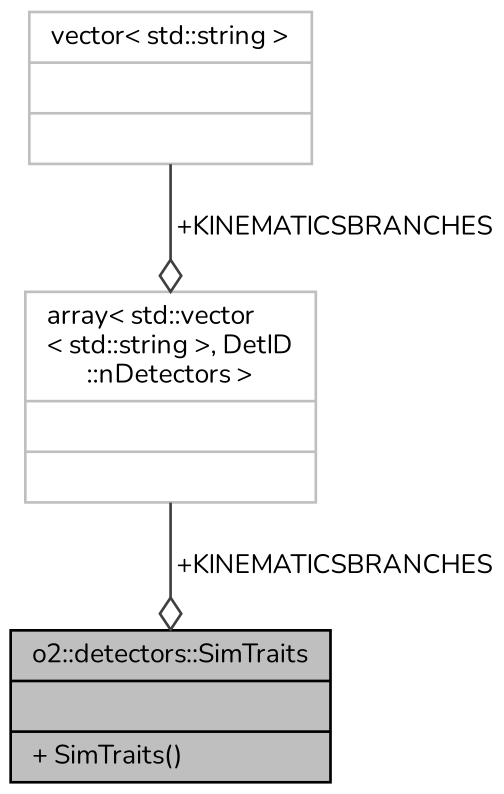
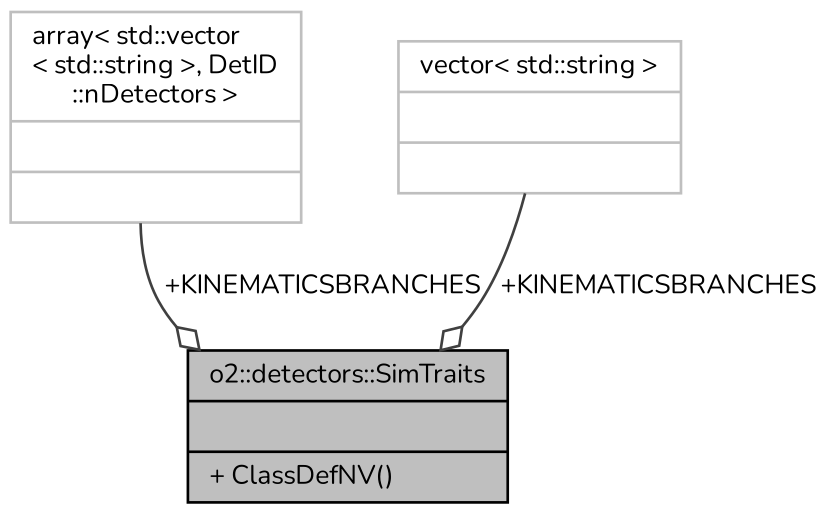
(171, 212) -> (501, 264)
(108, 756) -> (303, 476)
